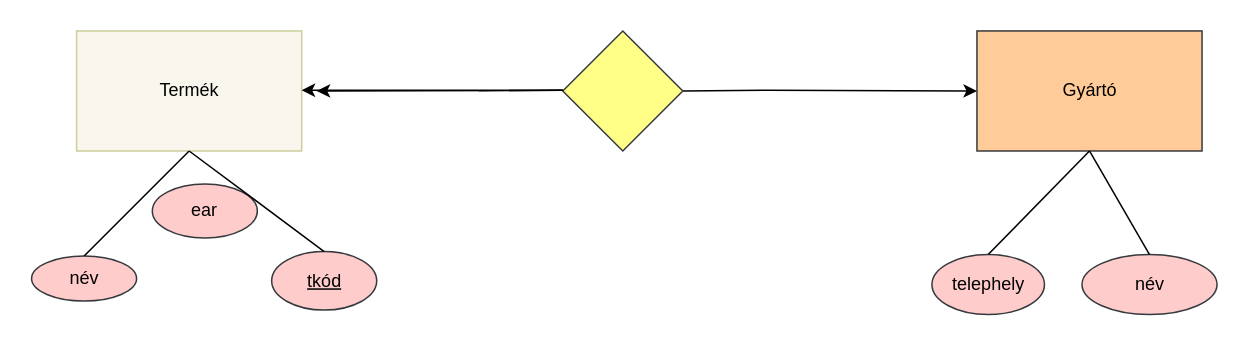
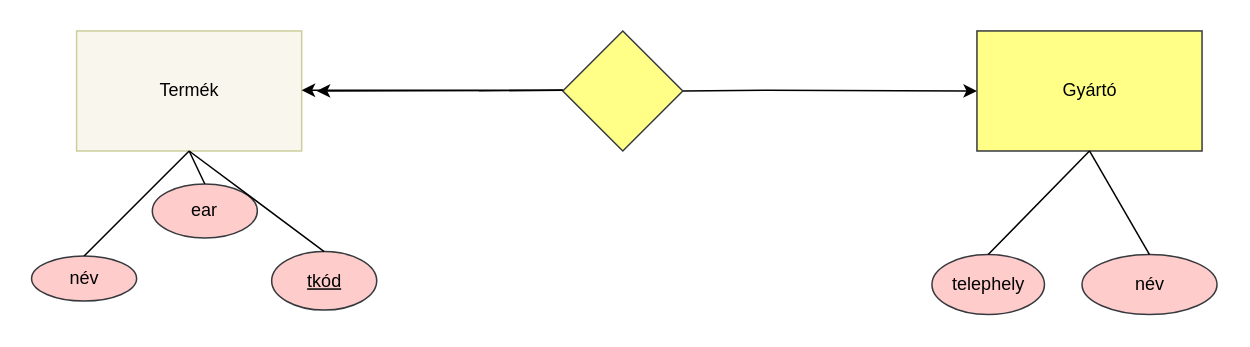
(1089, 91) -> (1089, 91)
none -> (197, 168)
